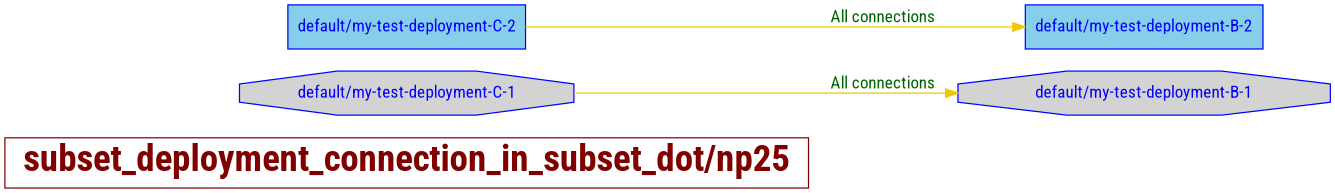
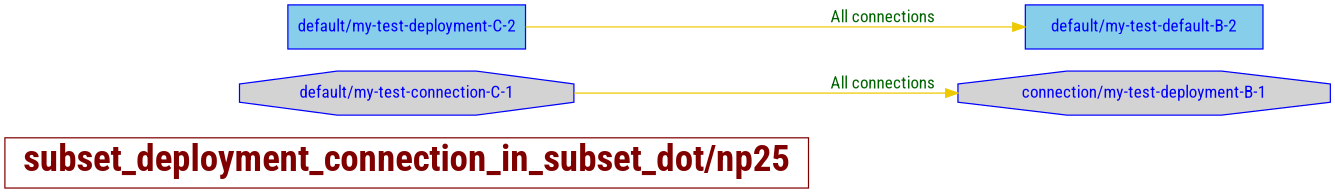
(1144, 27) -> (1144, 27)
(407, 93) -> (407, 93)
(1144, 93) -> (1144, 93)
